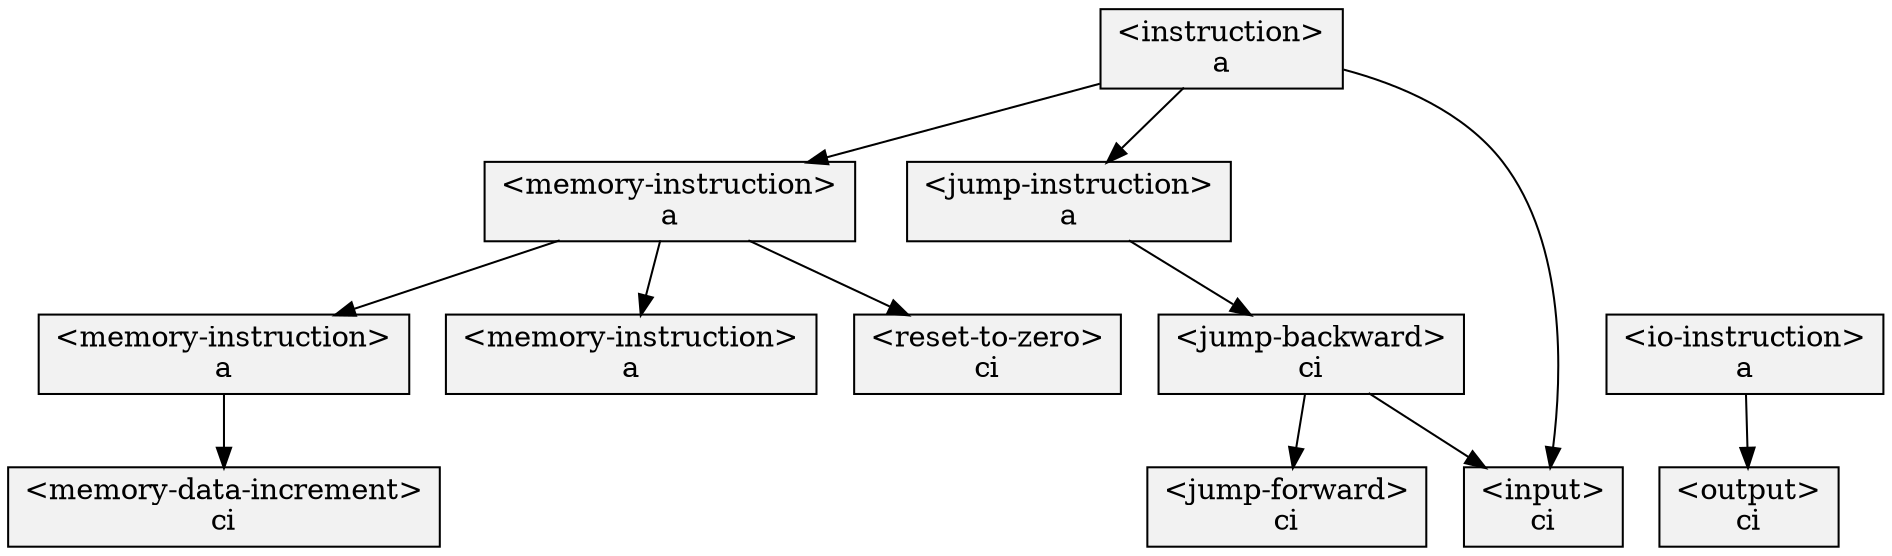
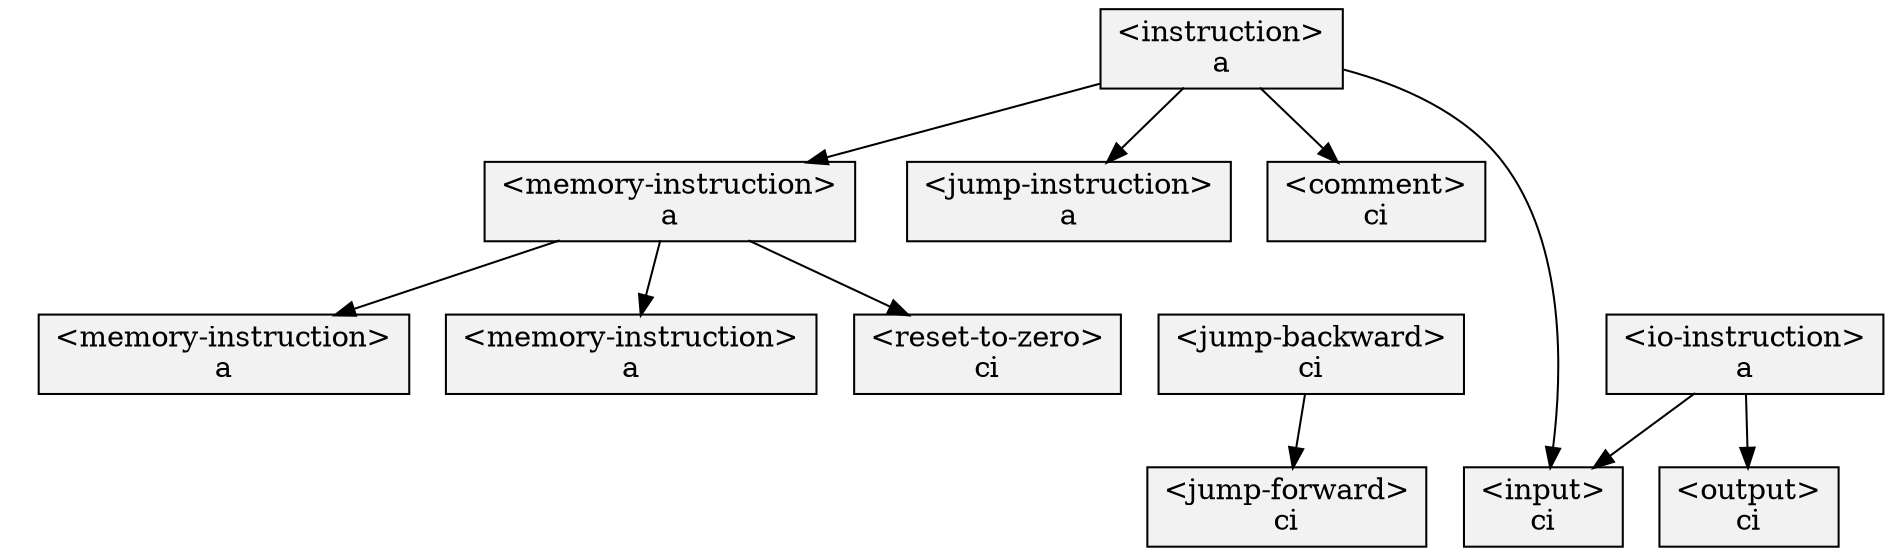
none -> (1376, 202)
(1181, 272) -> none
(1419, 425) -> (1653, 424)
(224, 507) -> none
